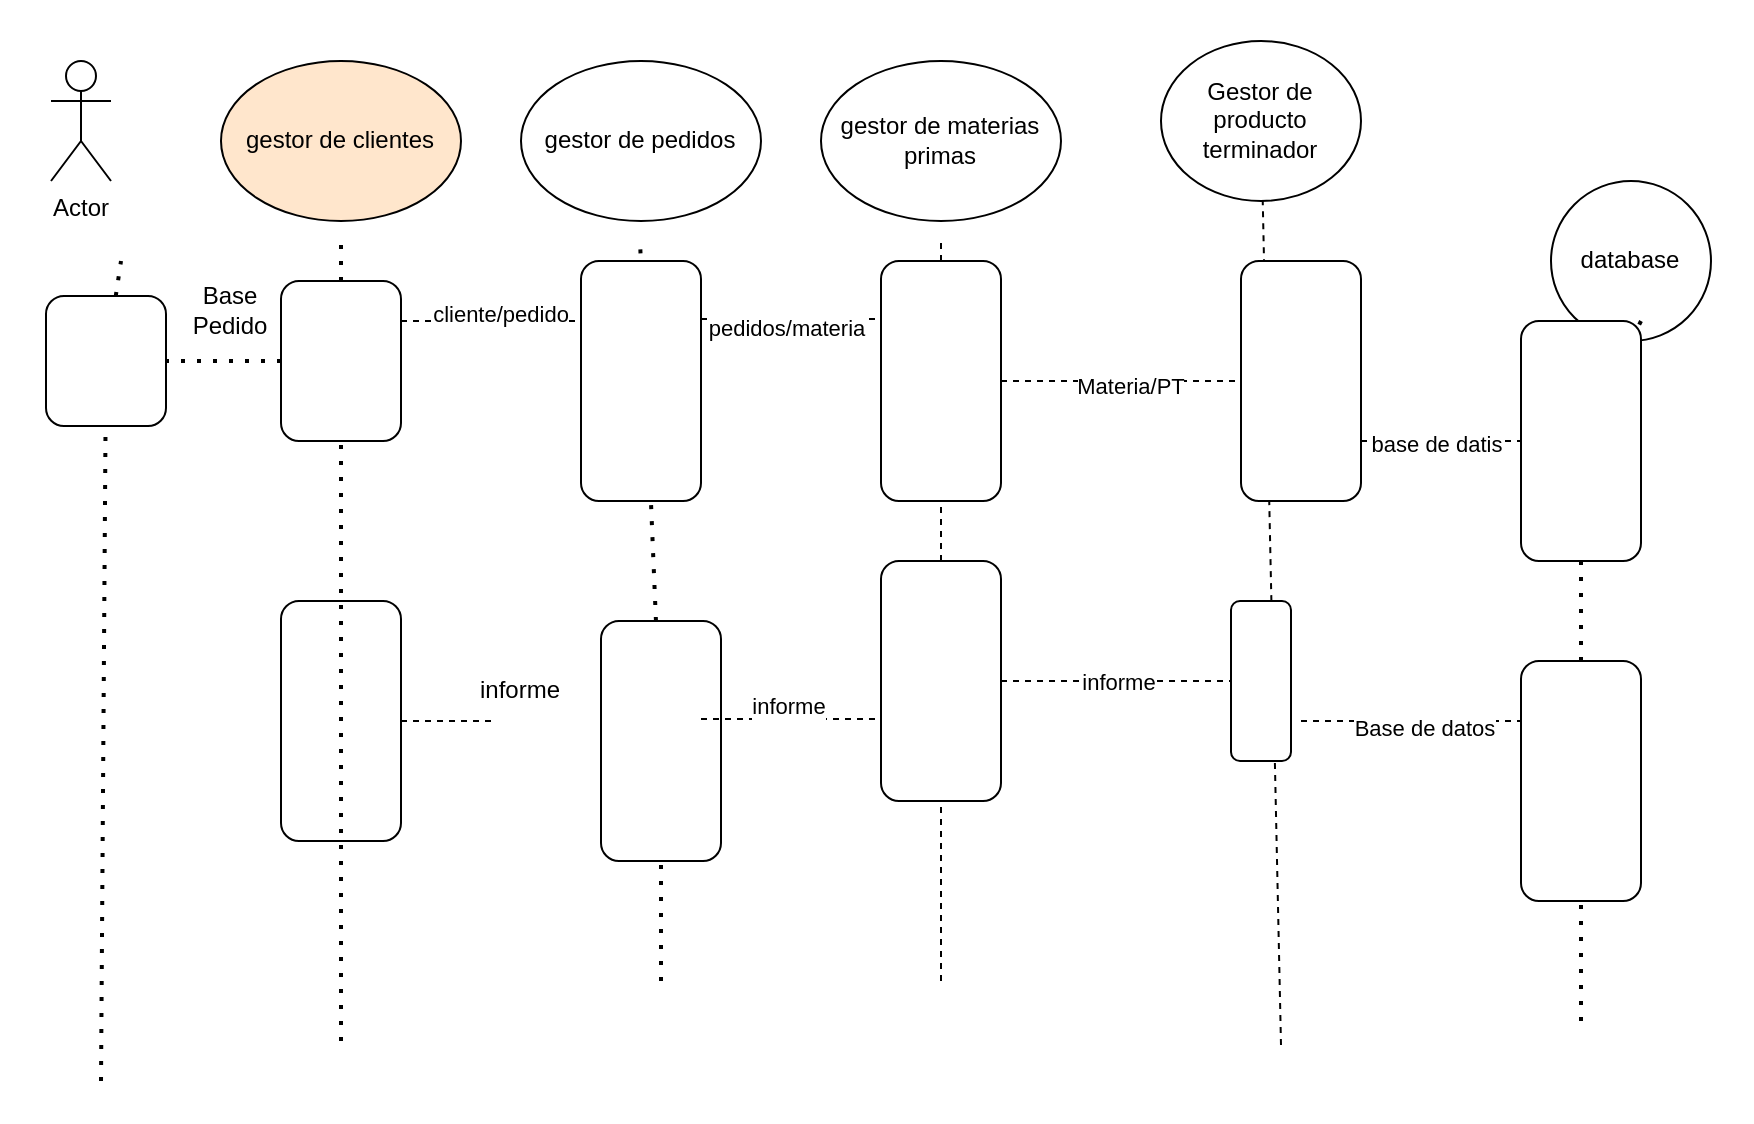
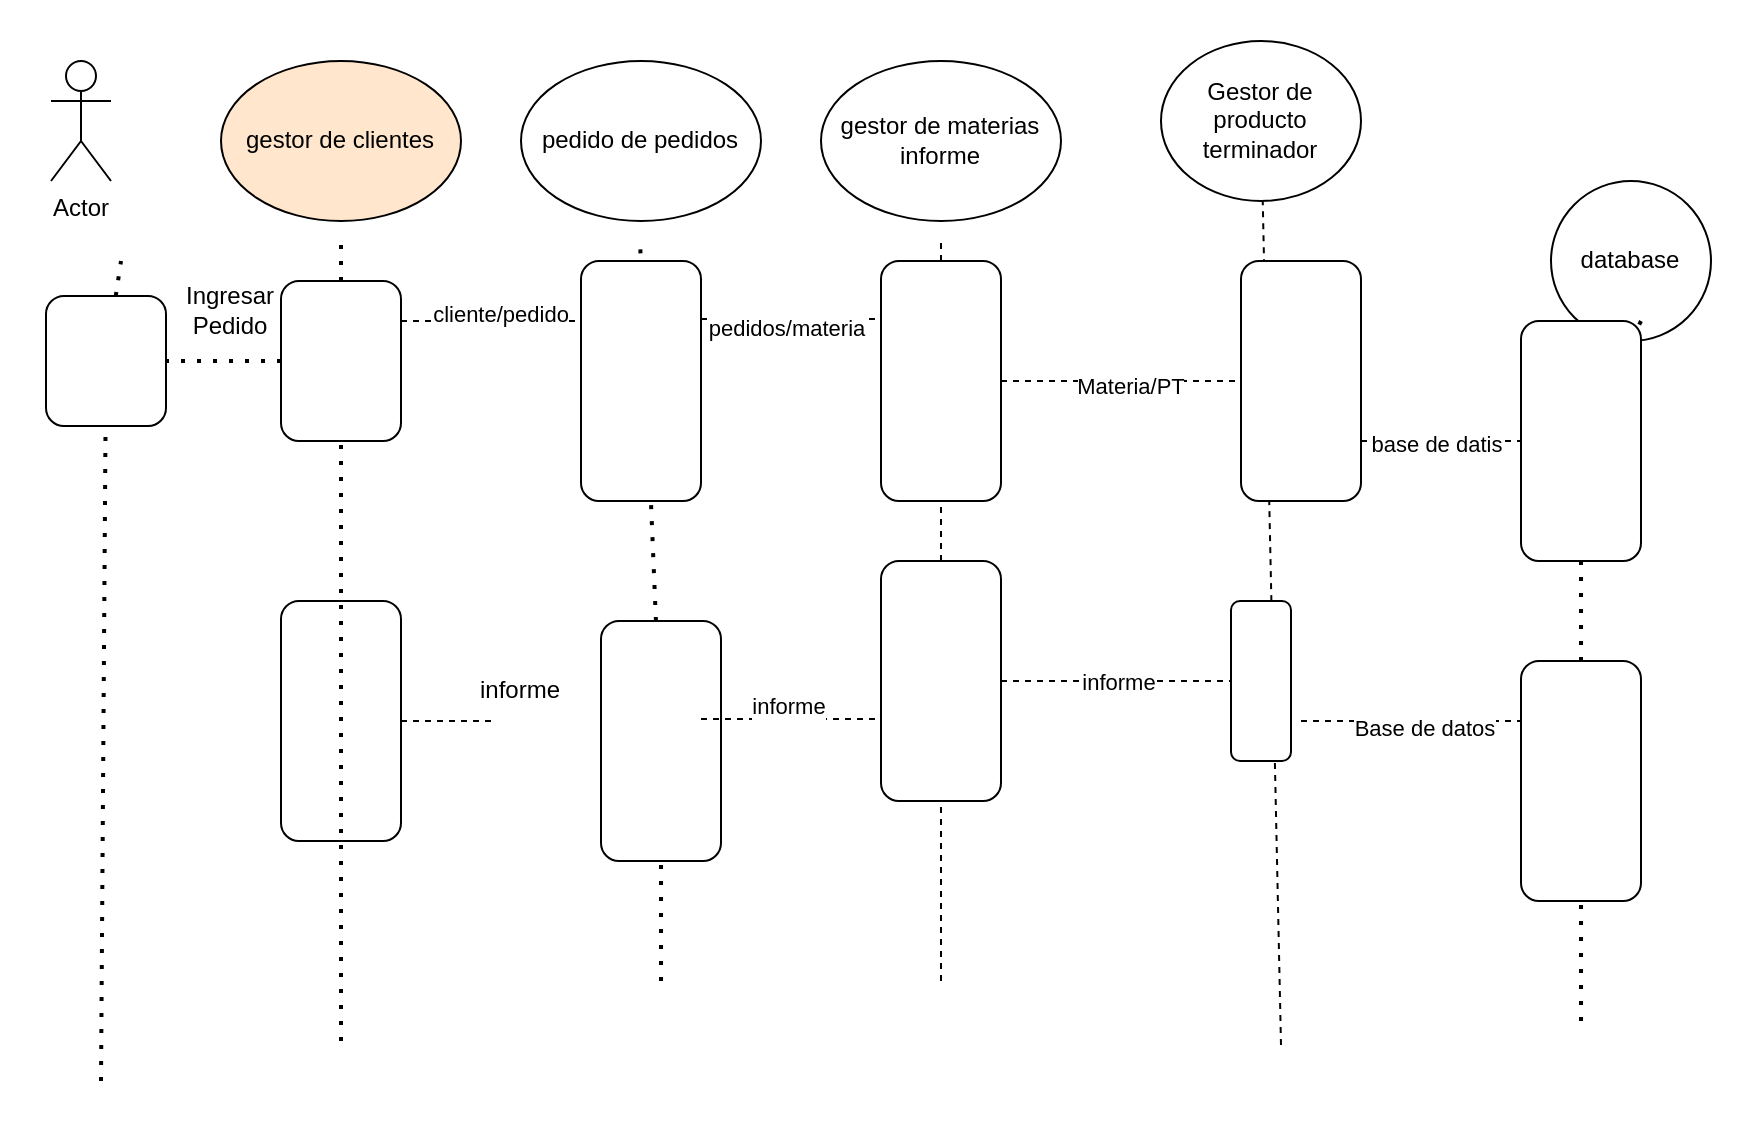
(641, 141) -> (641, 141)
(941, 141) -> (941, 141)
(231, 311) -> (231, 311)
